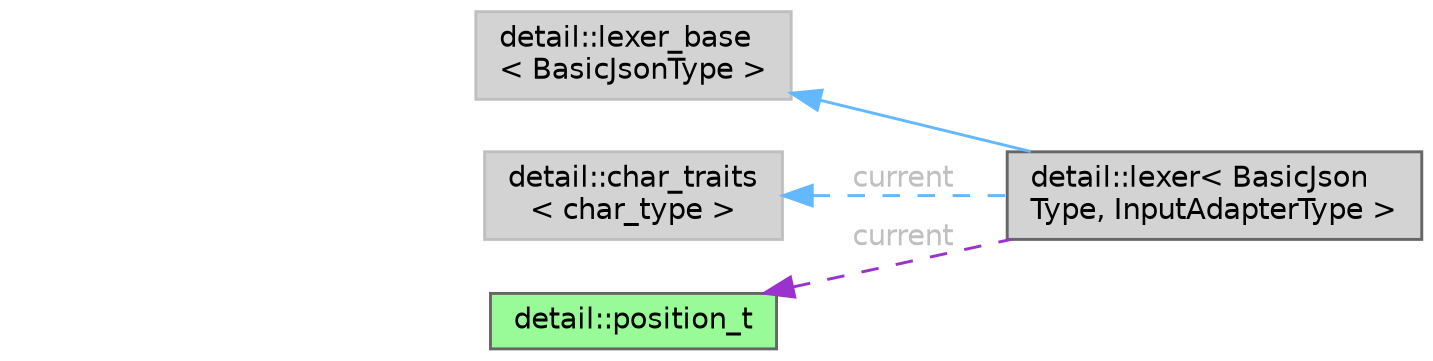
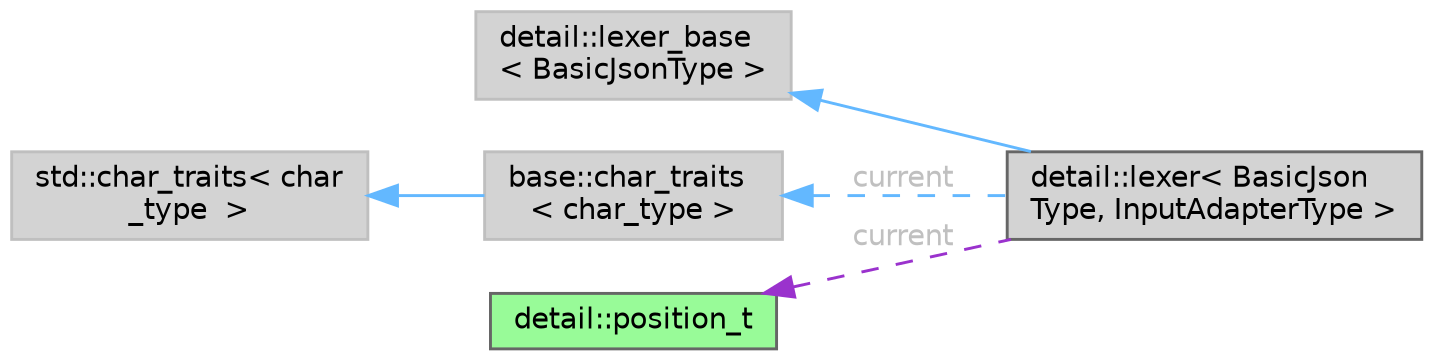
none -> (190, 196)
(634, 196) -> (634, 196)
